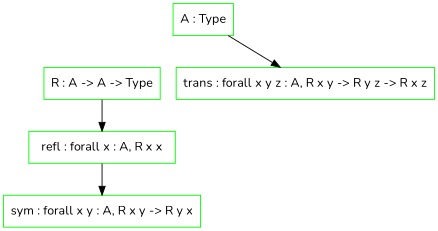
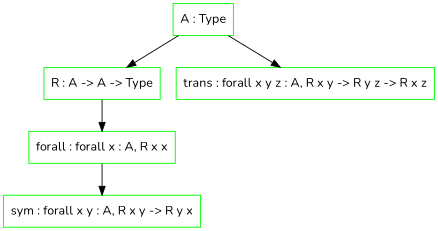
none -> (157, 49)
(102, 147) -> (102, 147)
